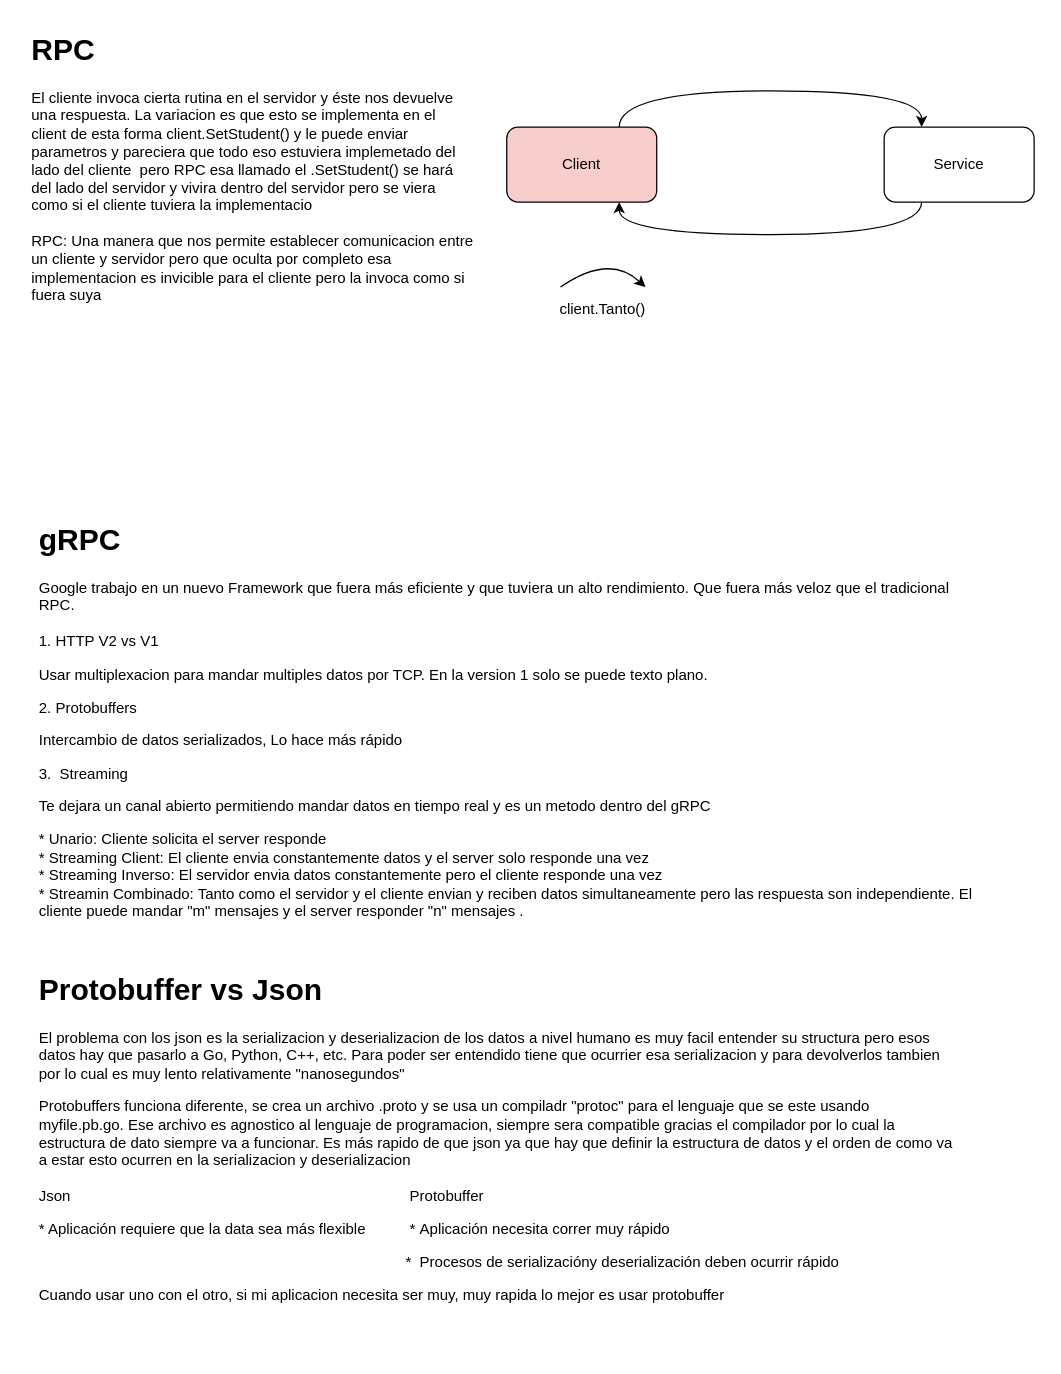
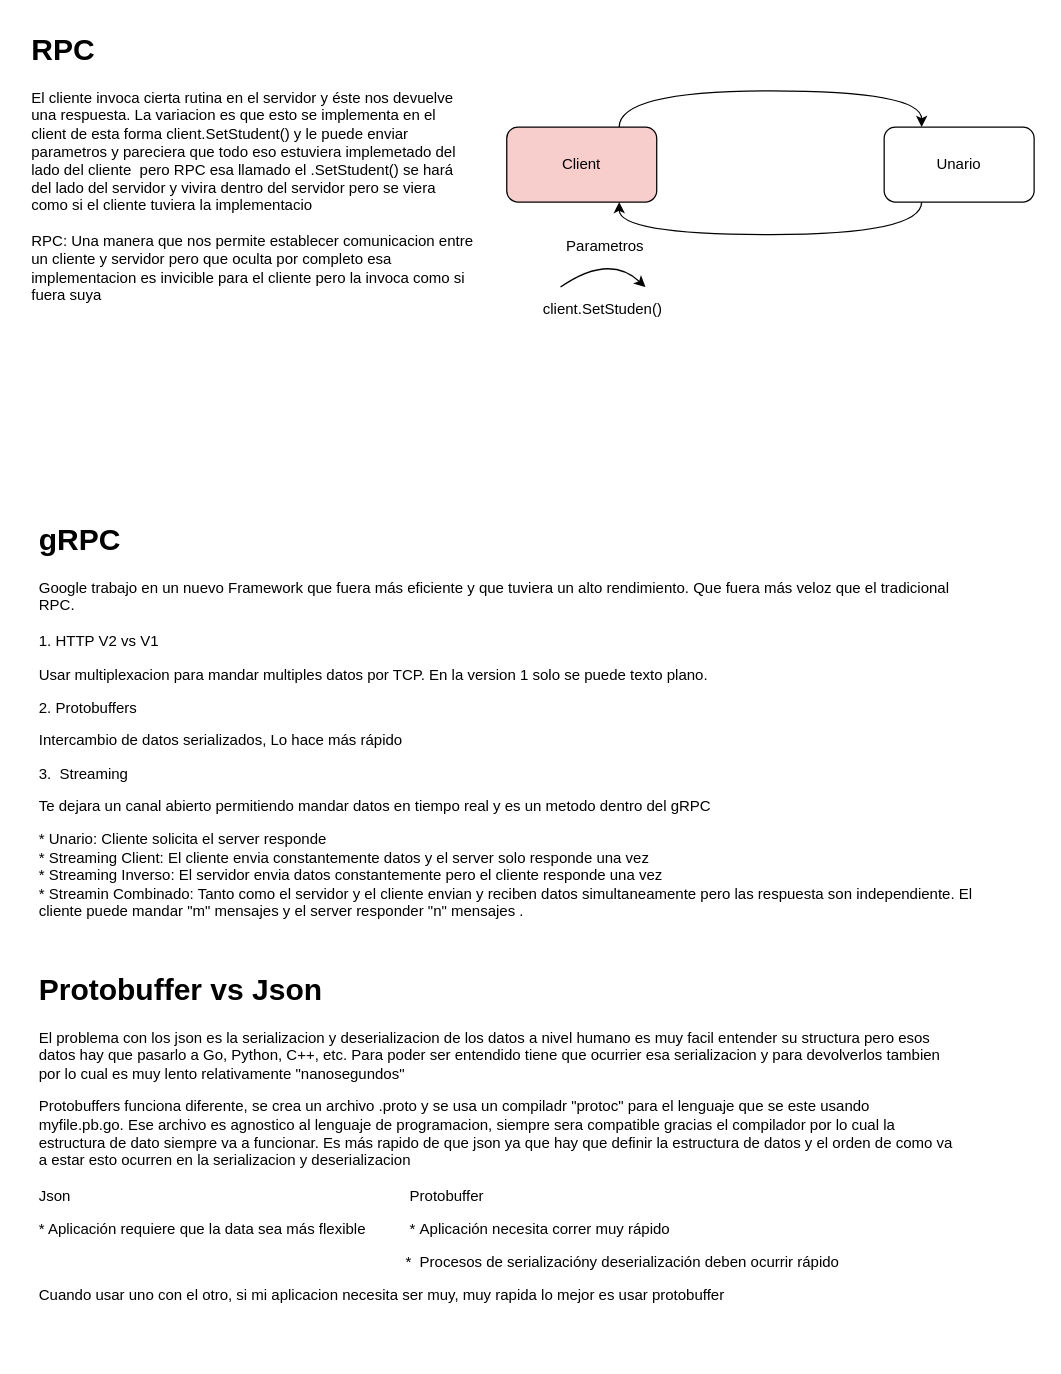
(959, 164) -> (959, 164)
none -> (605, 247)
(603, 309) -> (603, 309)
